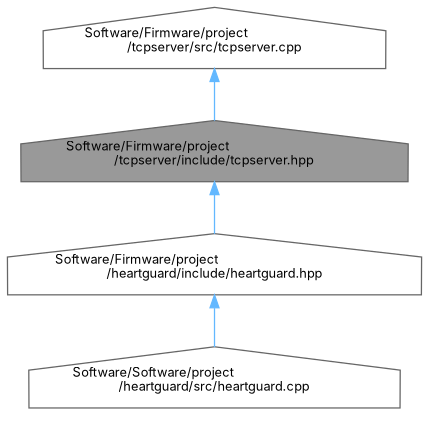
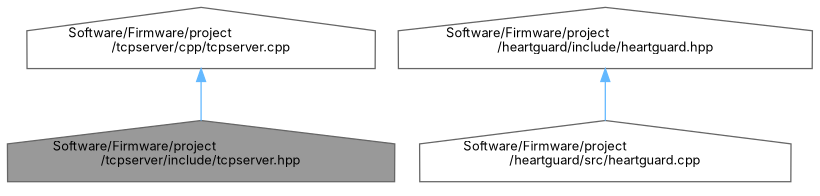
(215, 41) -> (201, 41)
(215, 214) -> none
(215, 381) -> (605, 154)
